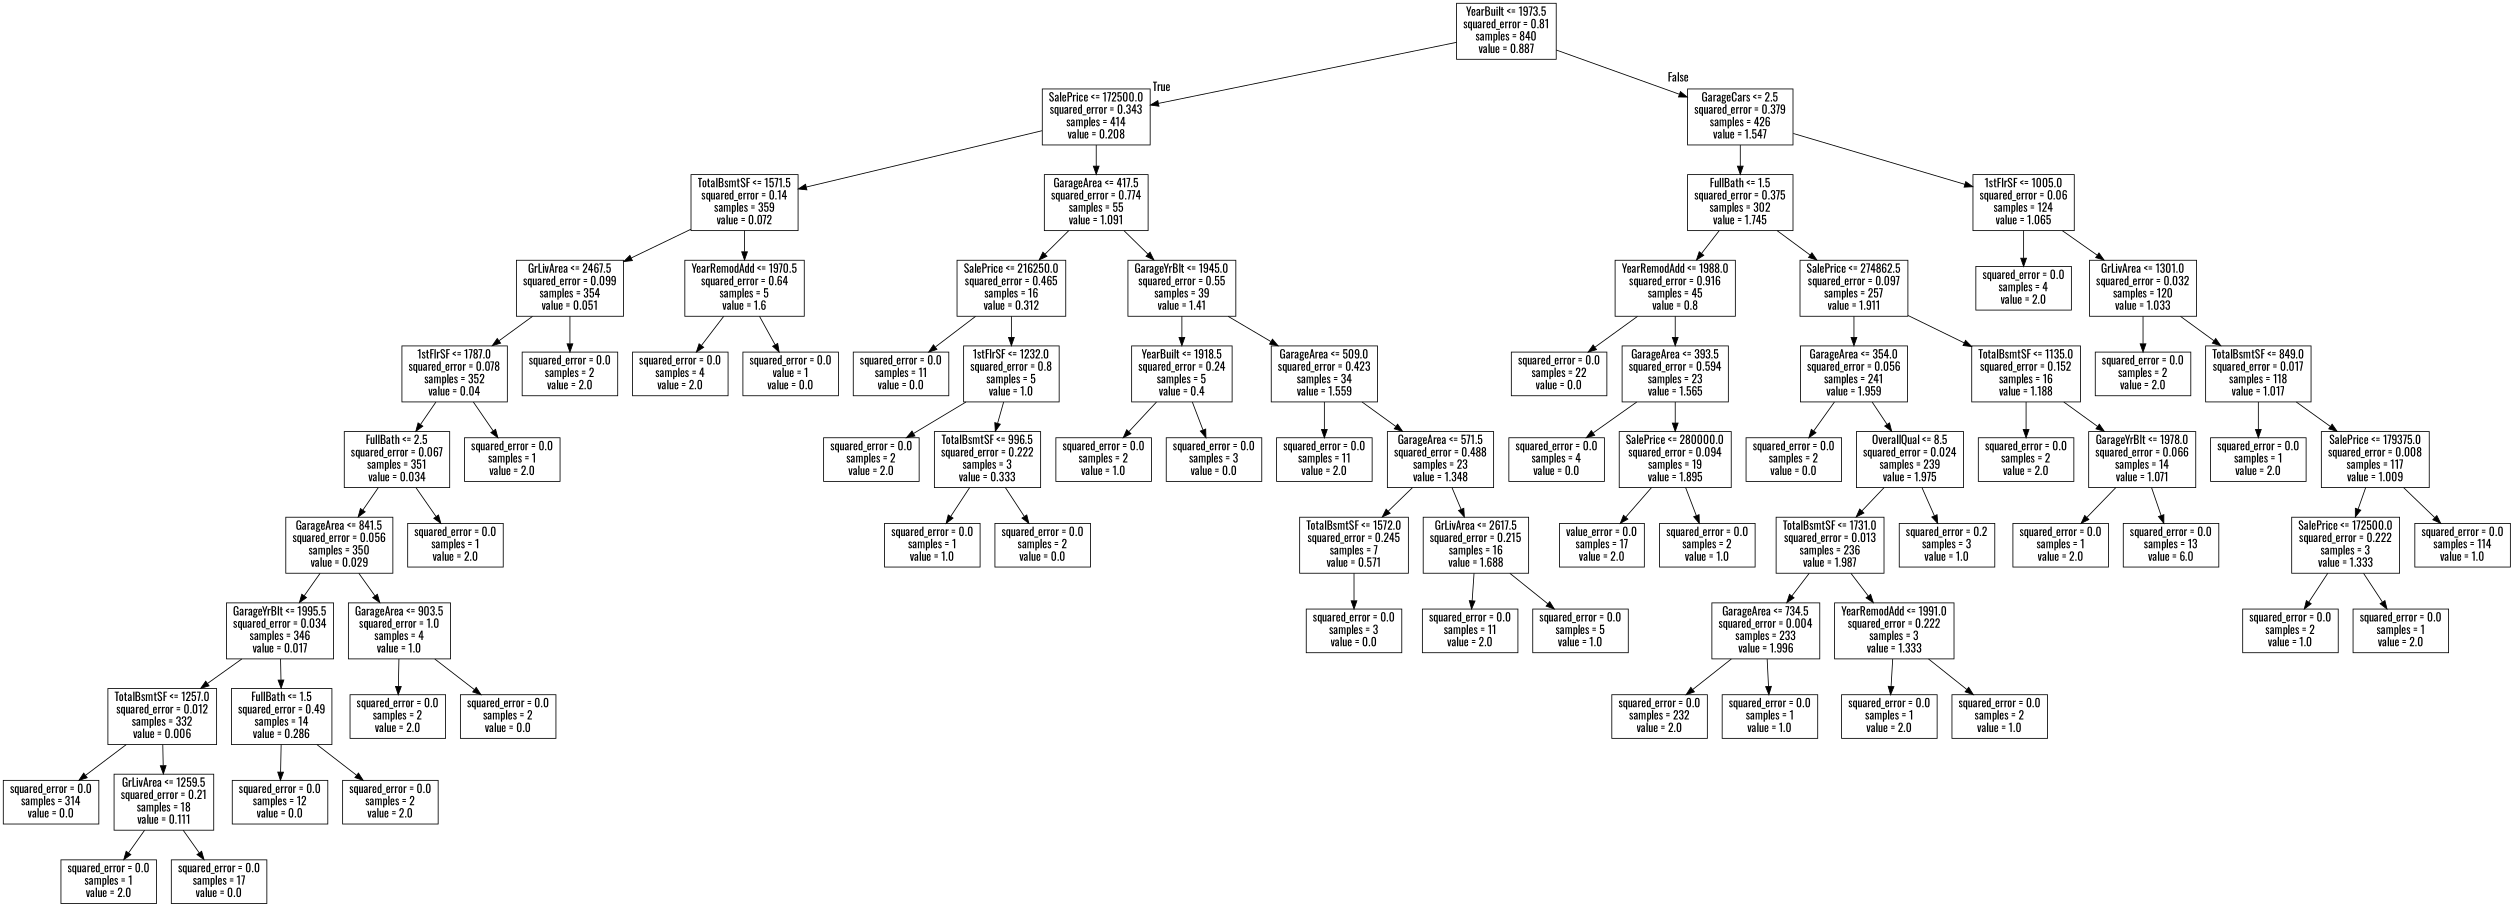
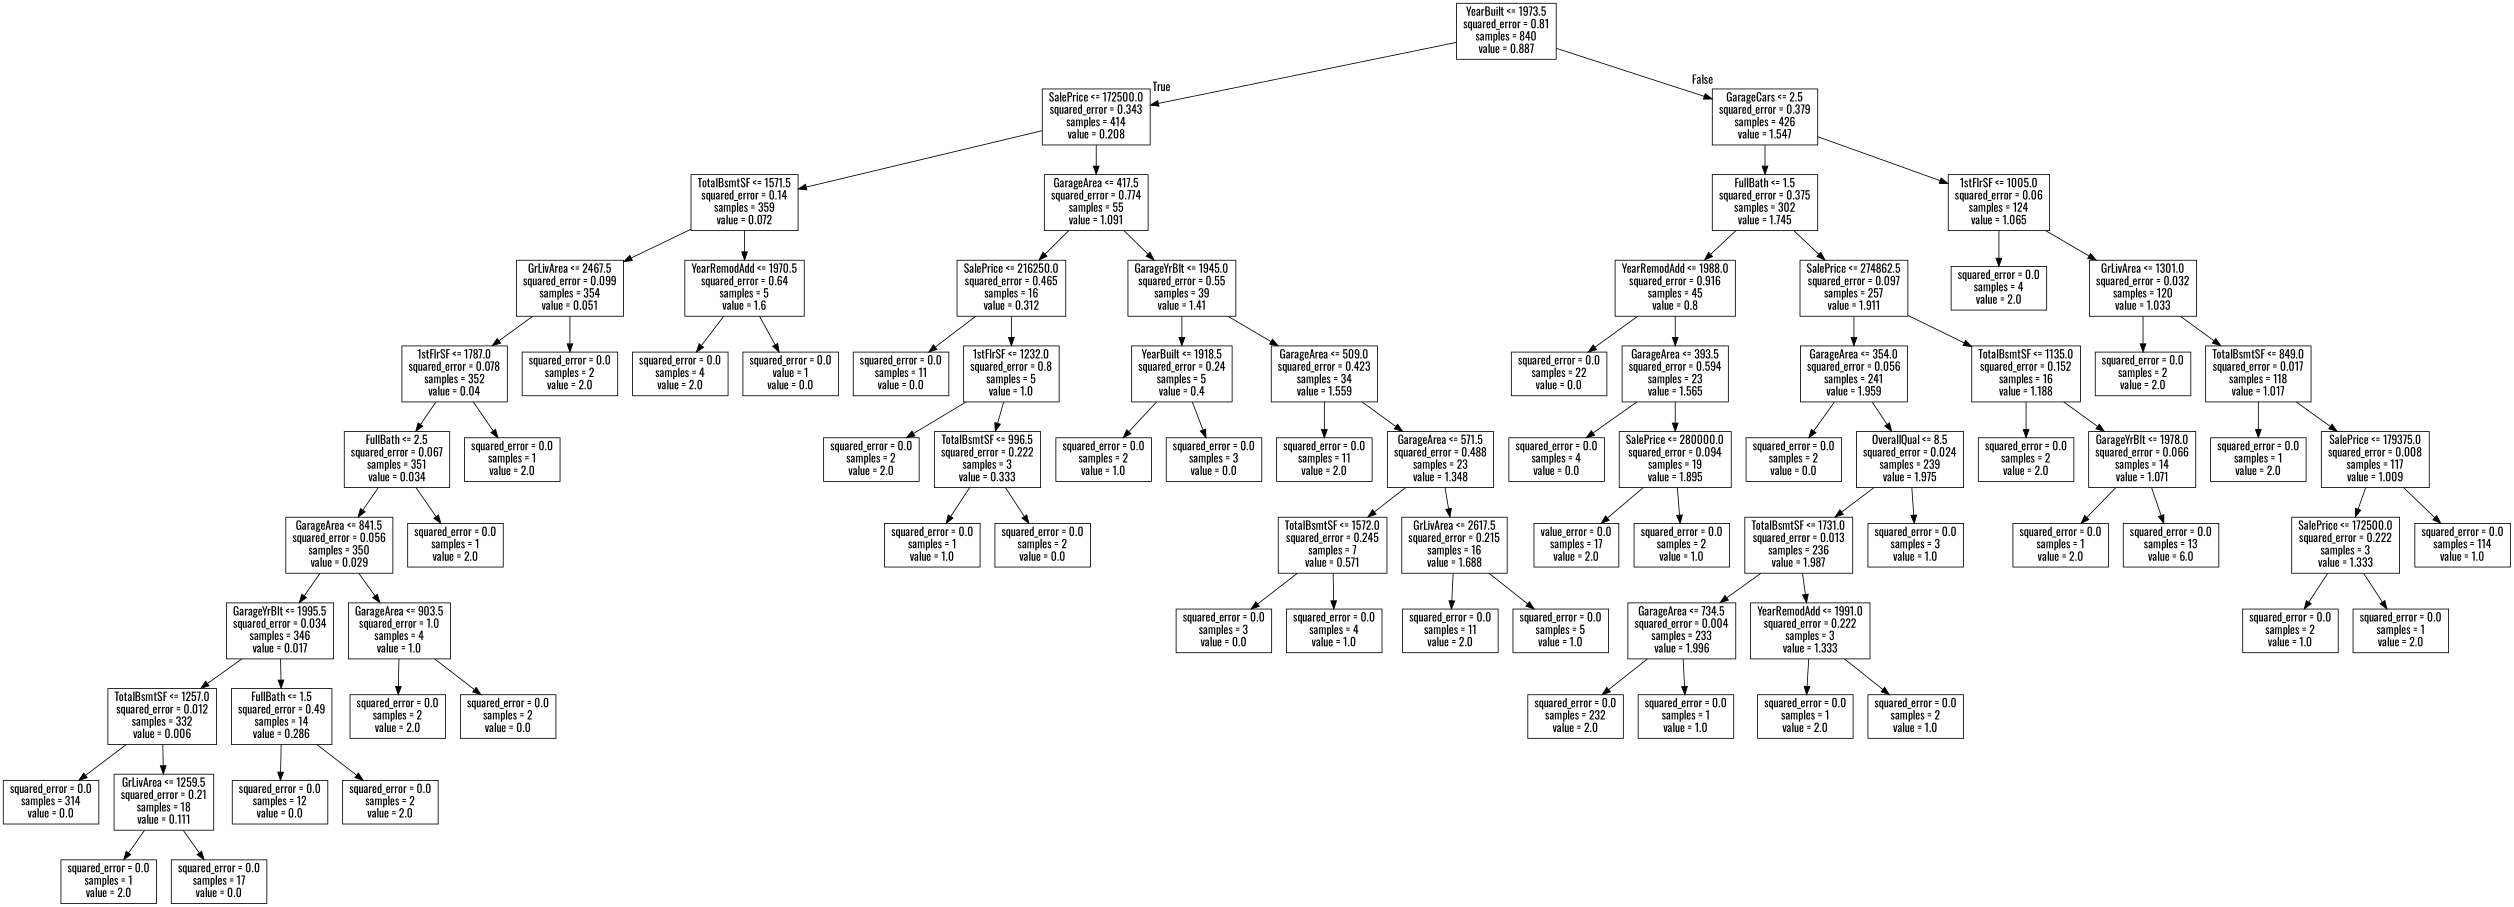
(1947, 545) -> (1916, 545)
none -> (1334, 631)
